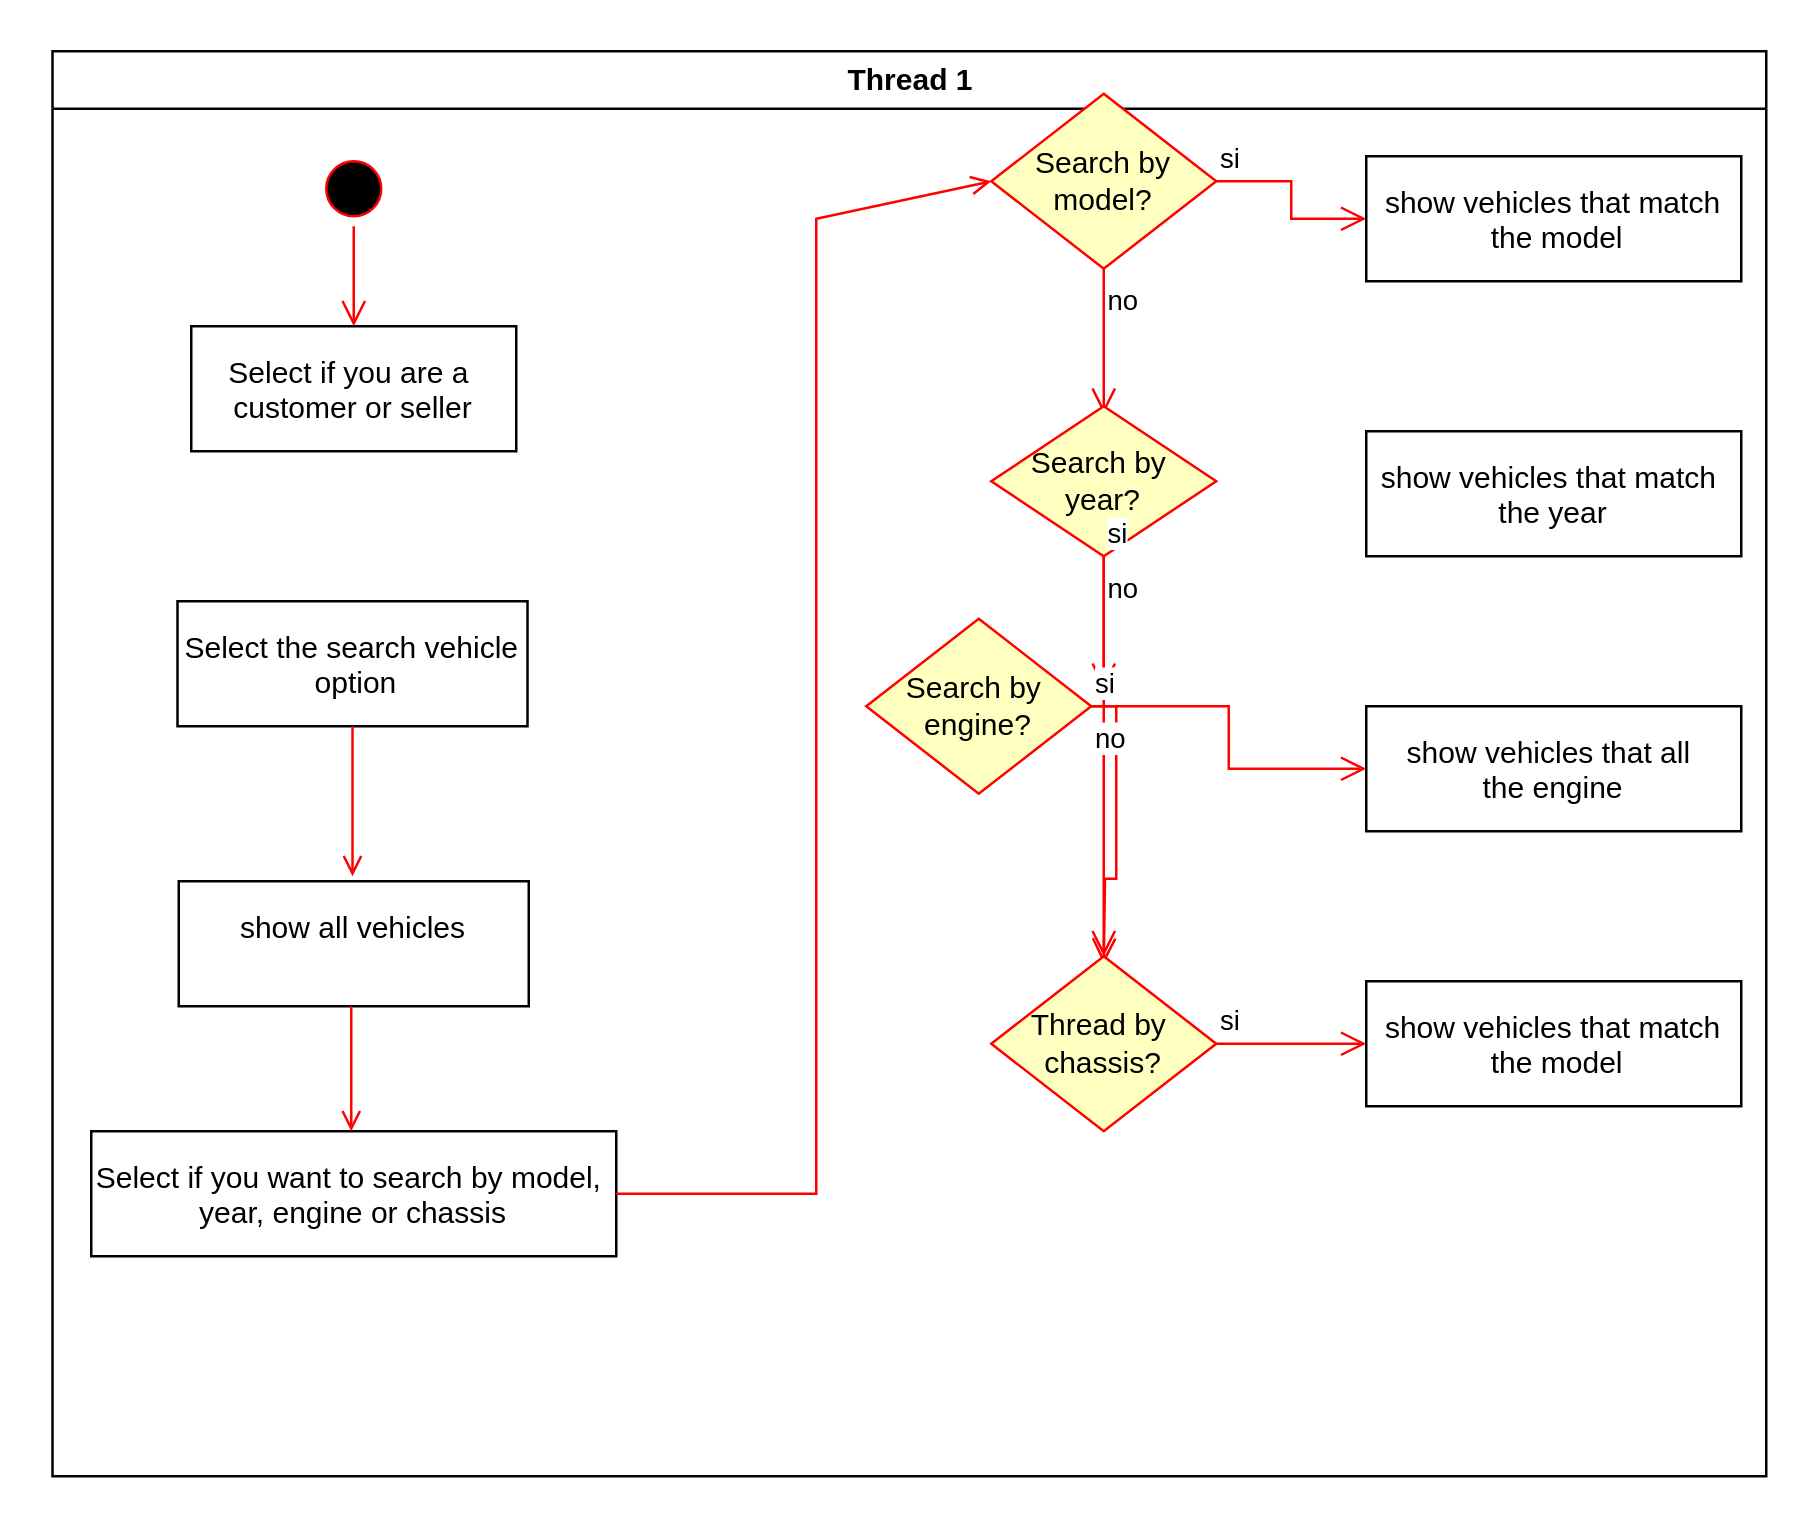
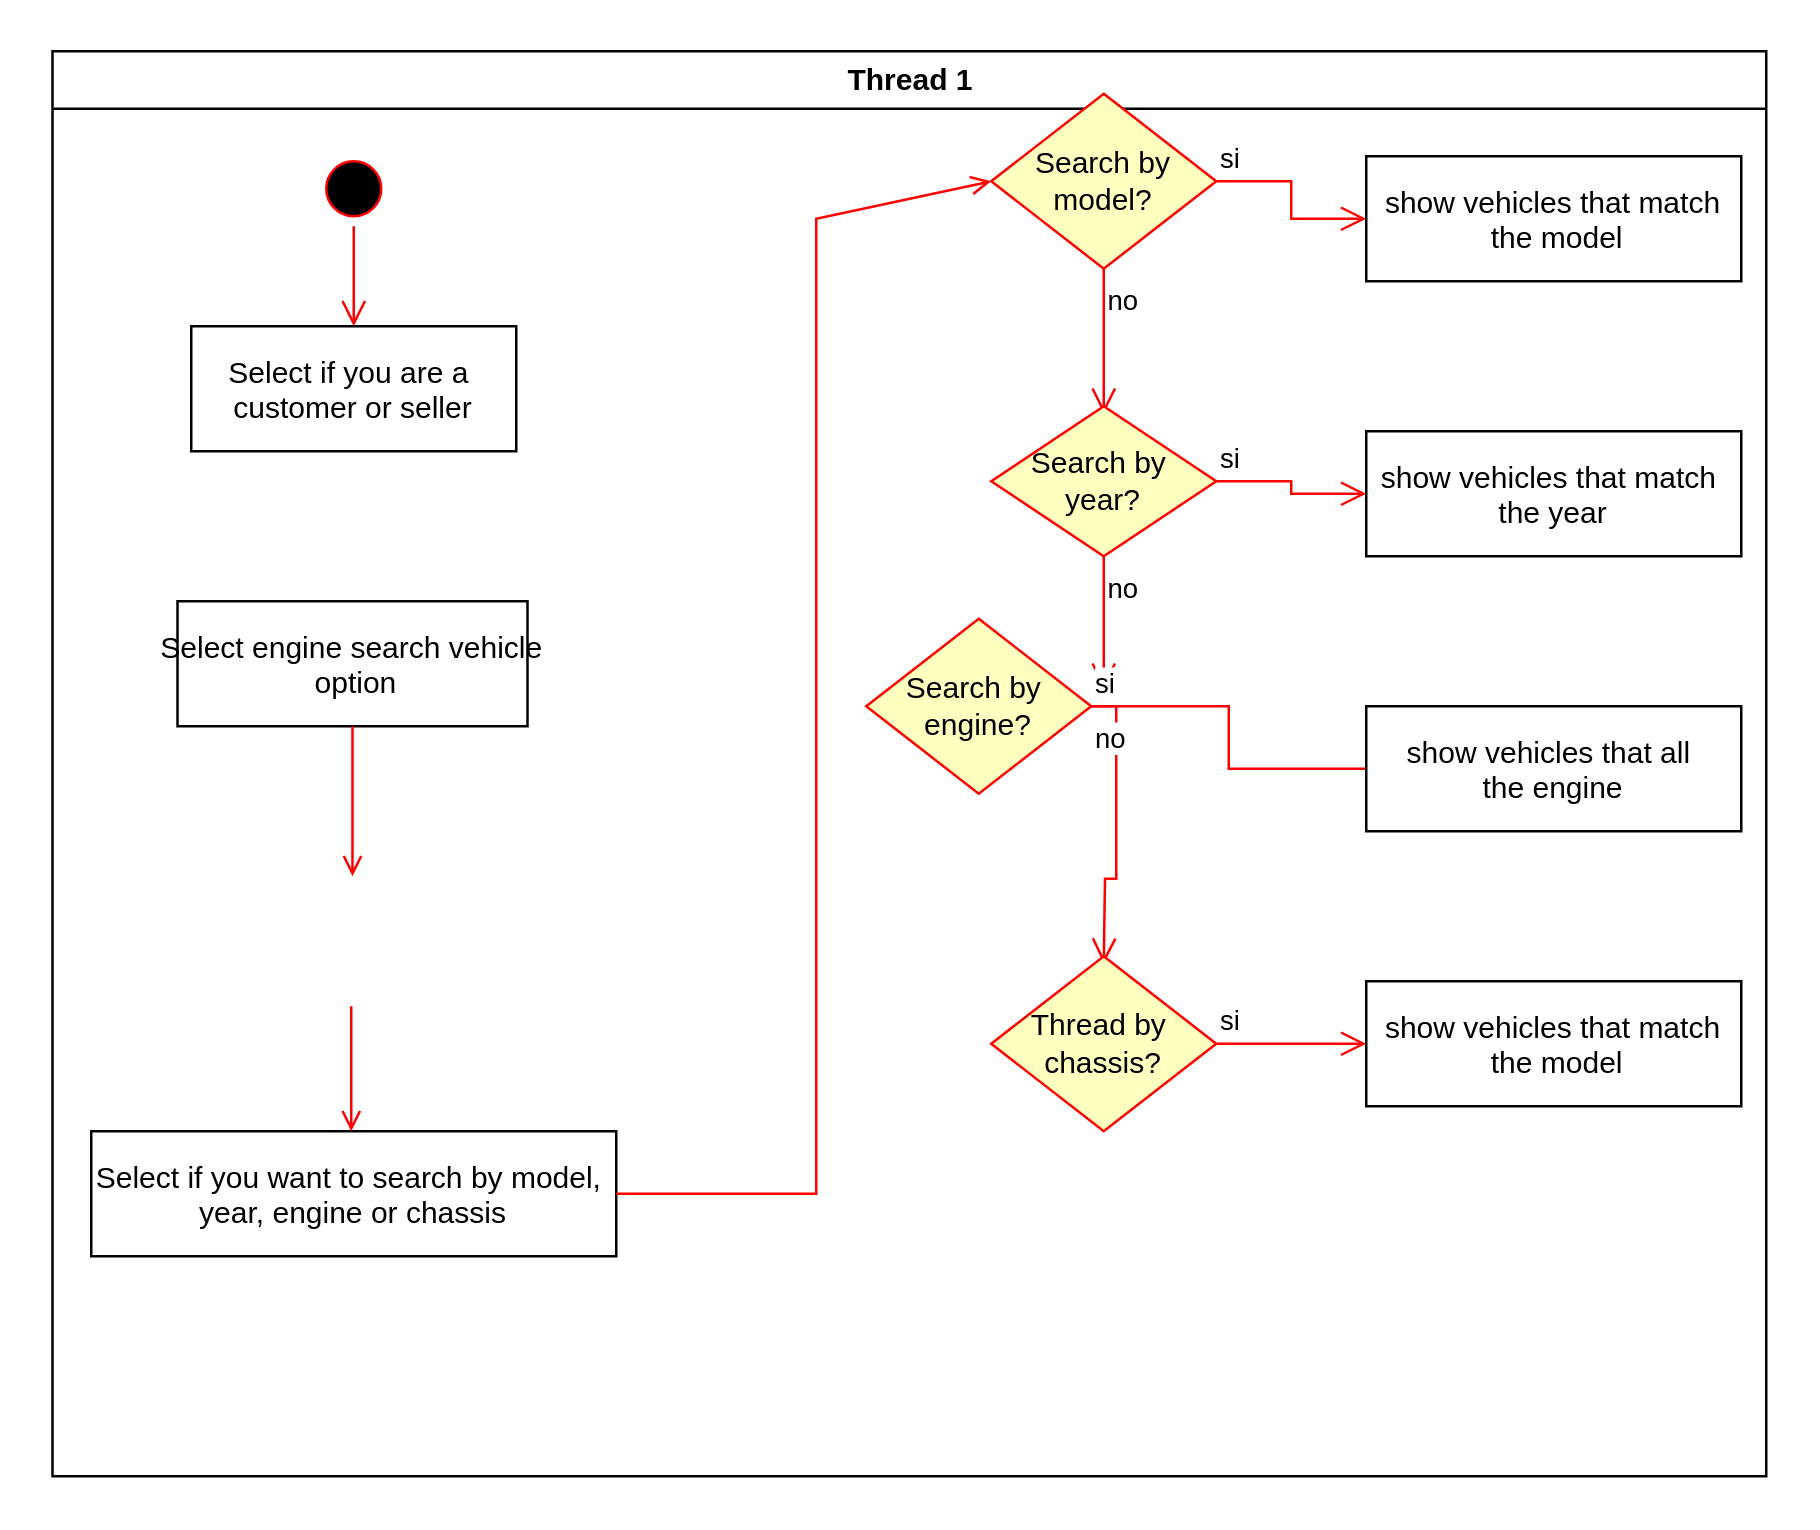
(351, 648) -> (351, 648)
(1357, 769) -> (1358, 769)
(1104, 815) -> (1291, 484)
(354, 944) -> none
